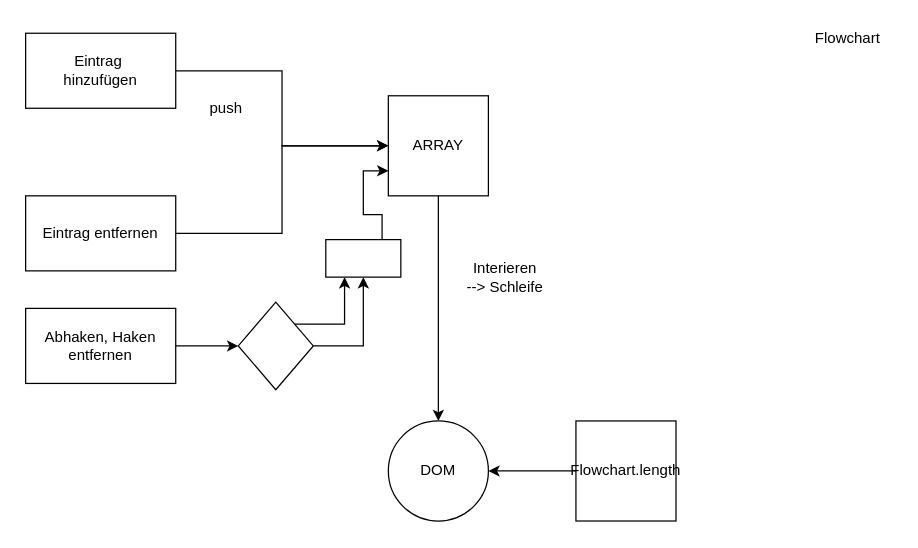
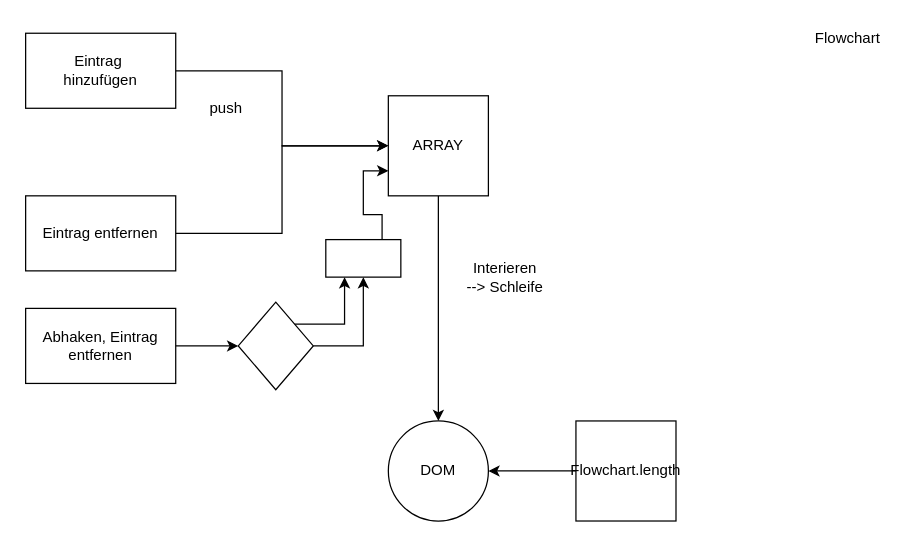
(101, 346) -> (101, 346)
